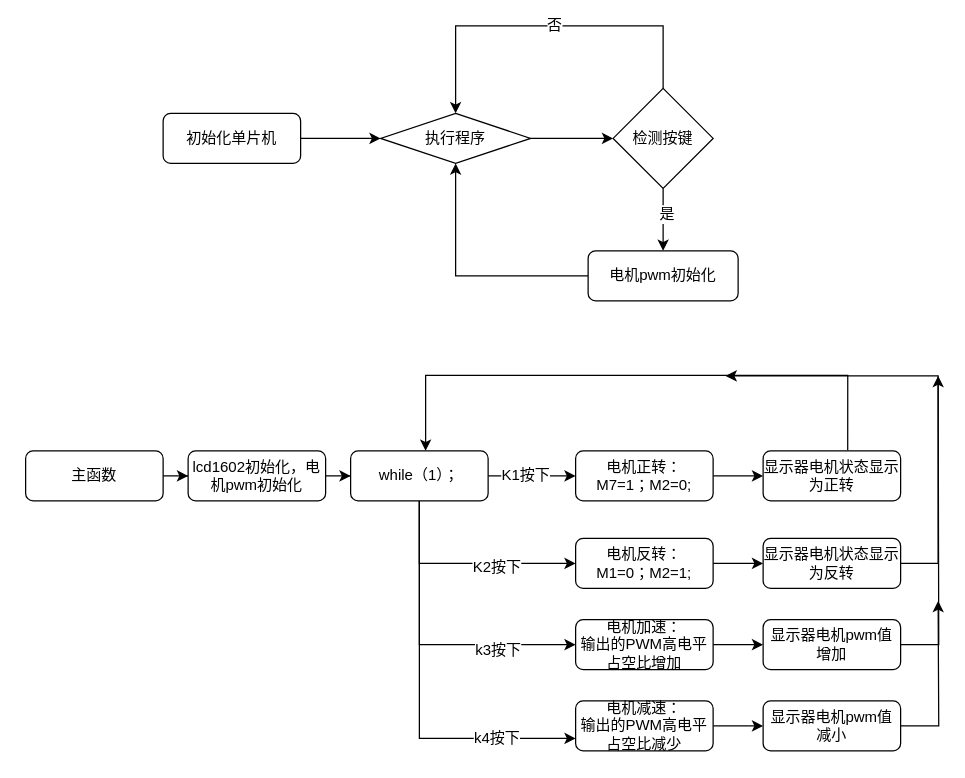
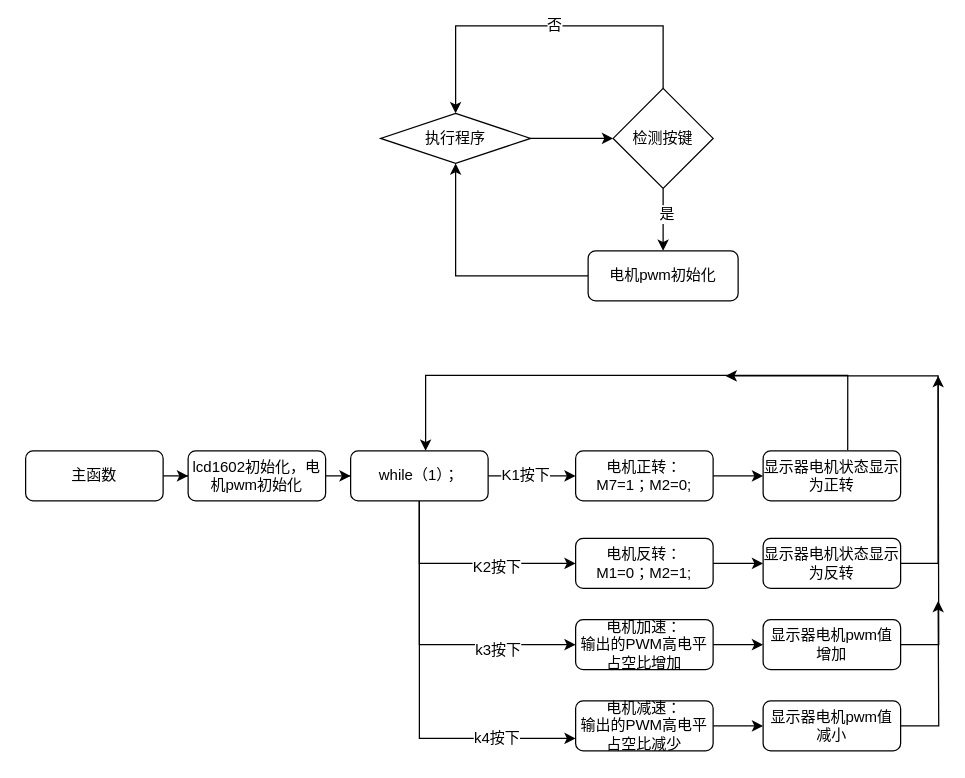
(232, 138) -> none
(337, 138) -> none
